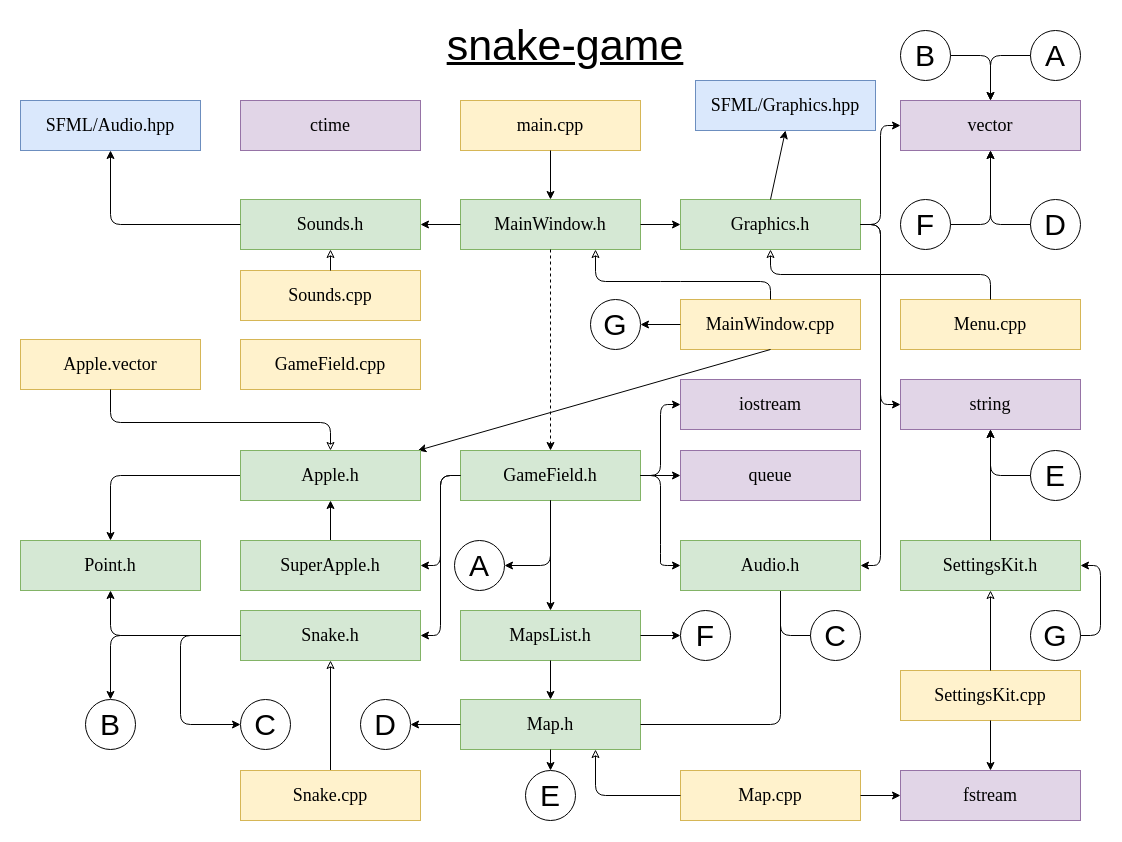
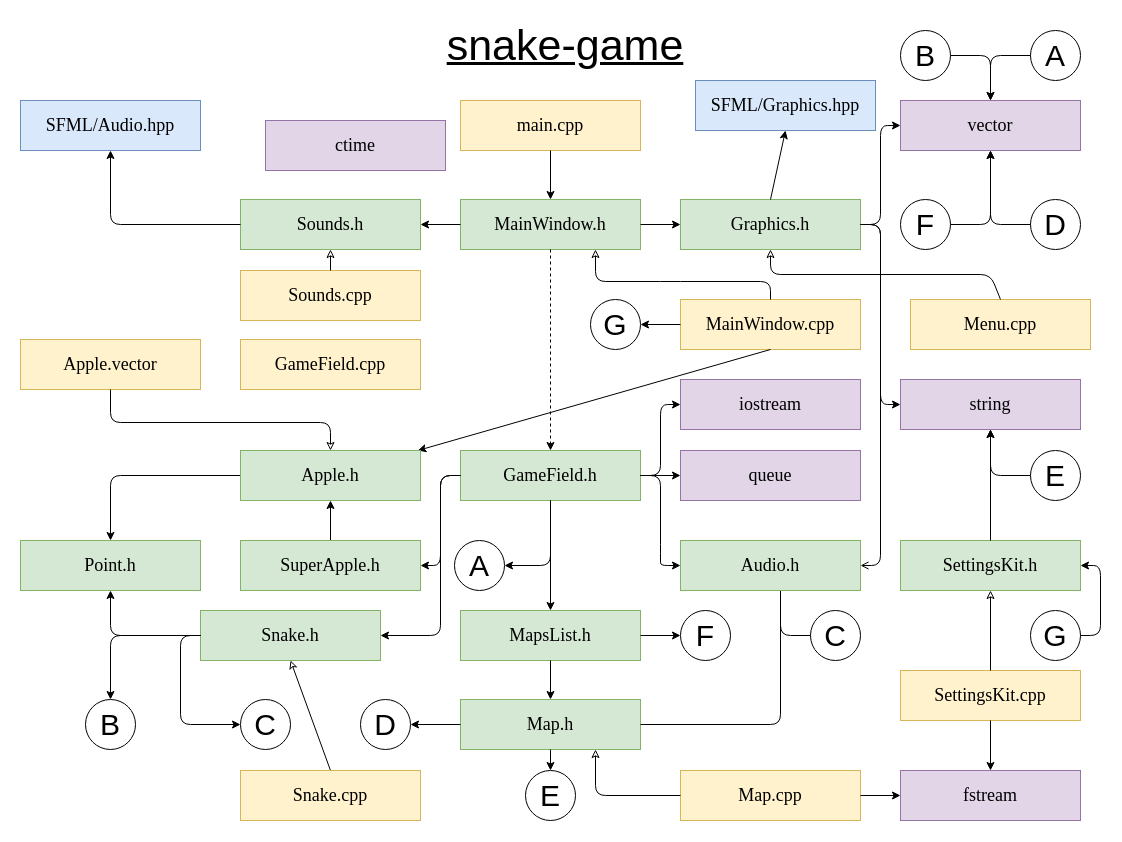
(331, 126) -> (356, 146)
(991, 325) -> (1001, 325)
(875, 565) -> (869, 566)
(331, 636) -> (291, 636)
